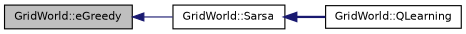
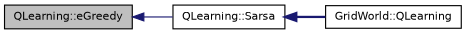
(68, 17) -> (68, 17)
(229, 17) -> (229, 17)
